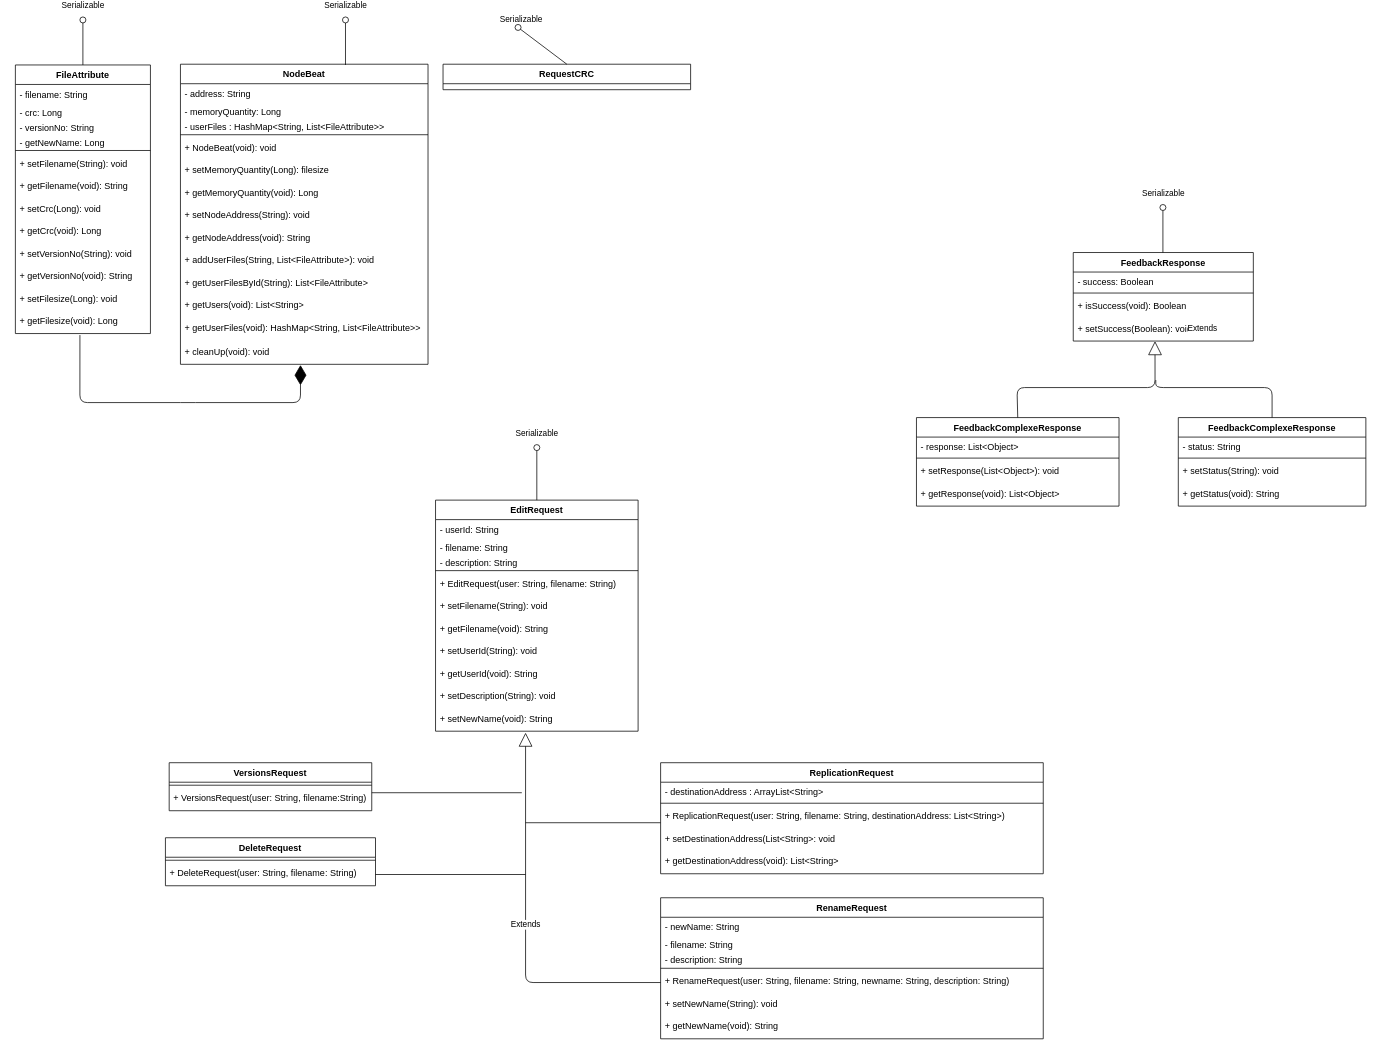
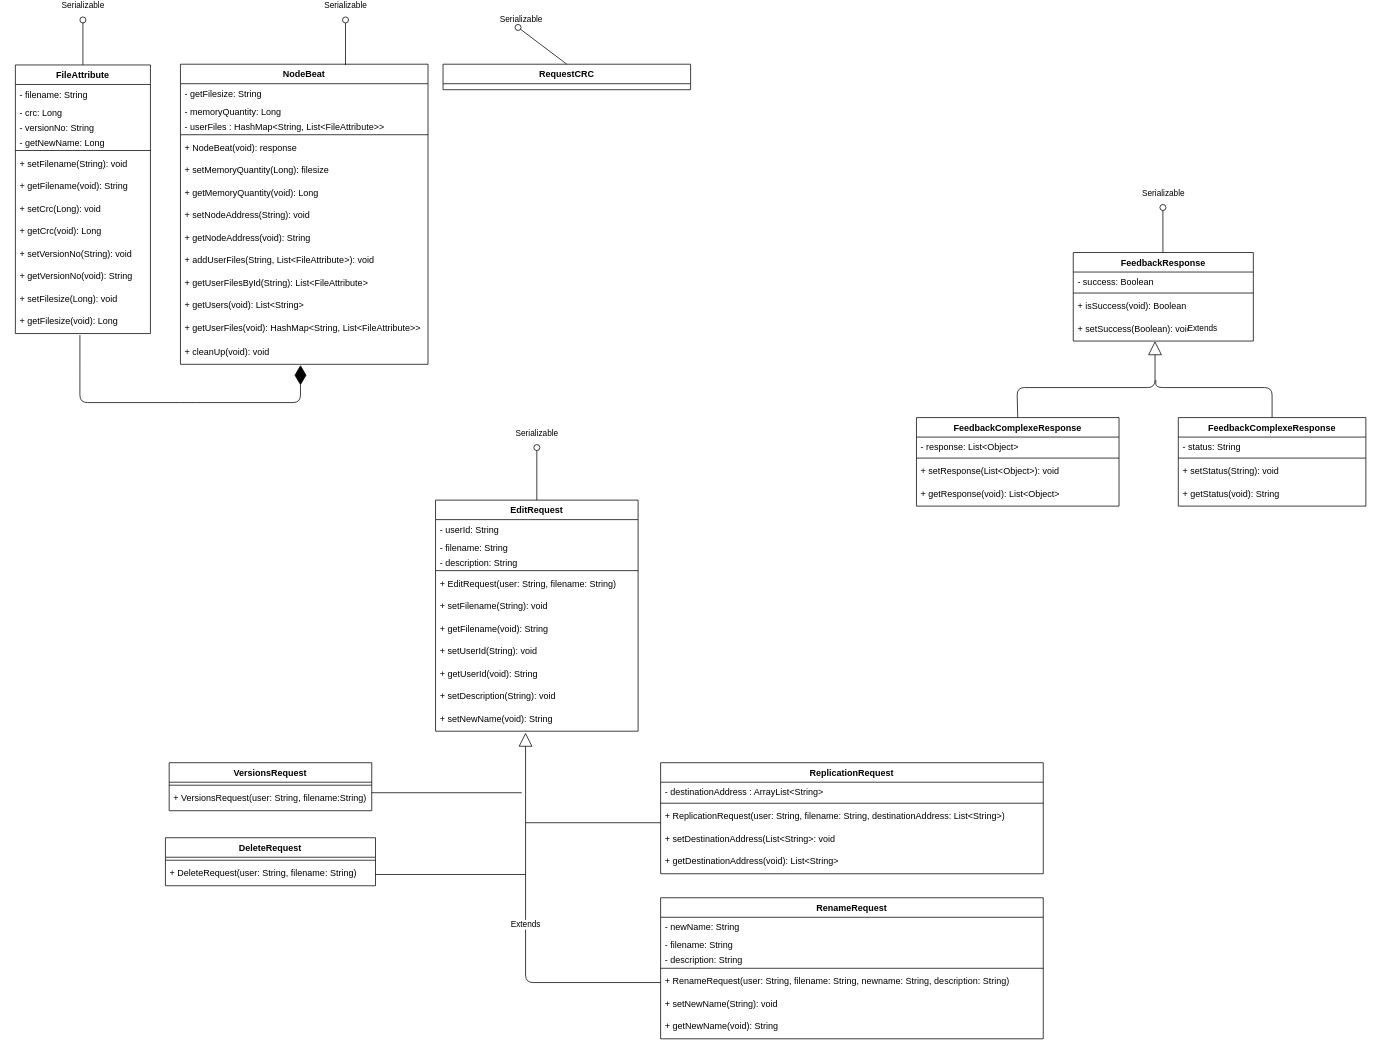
(223, 94) -> (229, 94)
(234, 148) -> (245, 148)
